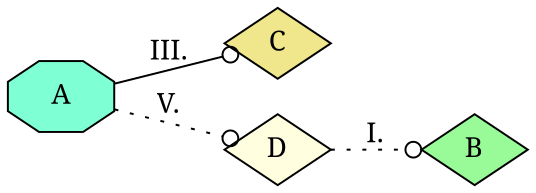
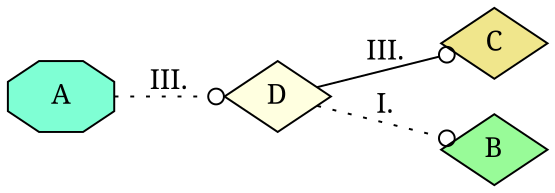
(169, 70) -> (378, 72)
(169, 105) -> (169, 82)
